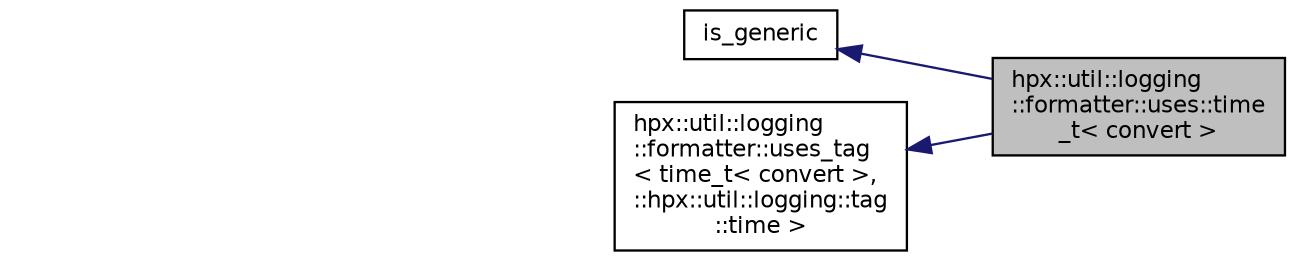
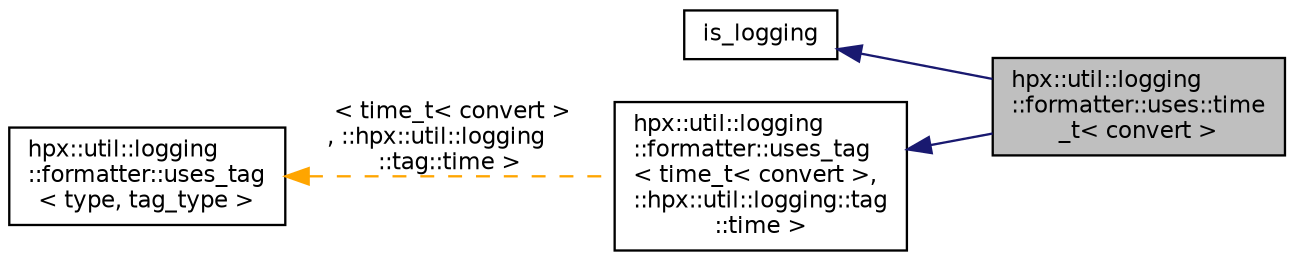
(761, 35) -> (761, 35)
none -> (147, 176)
